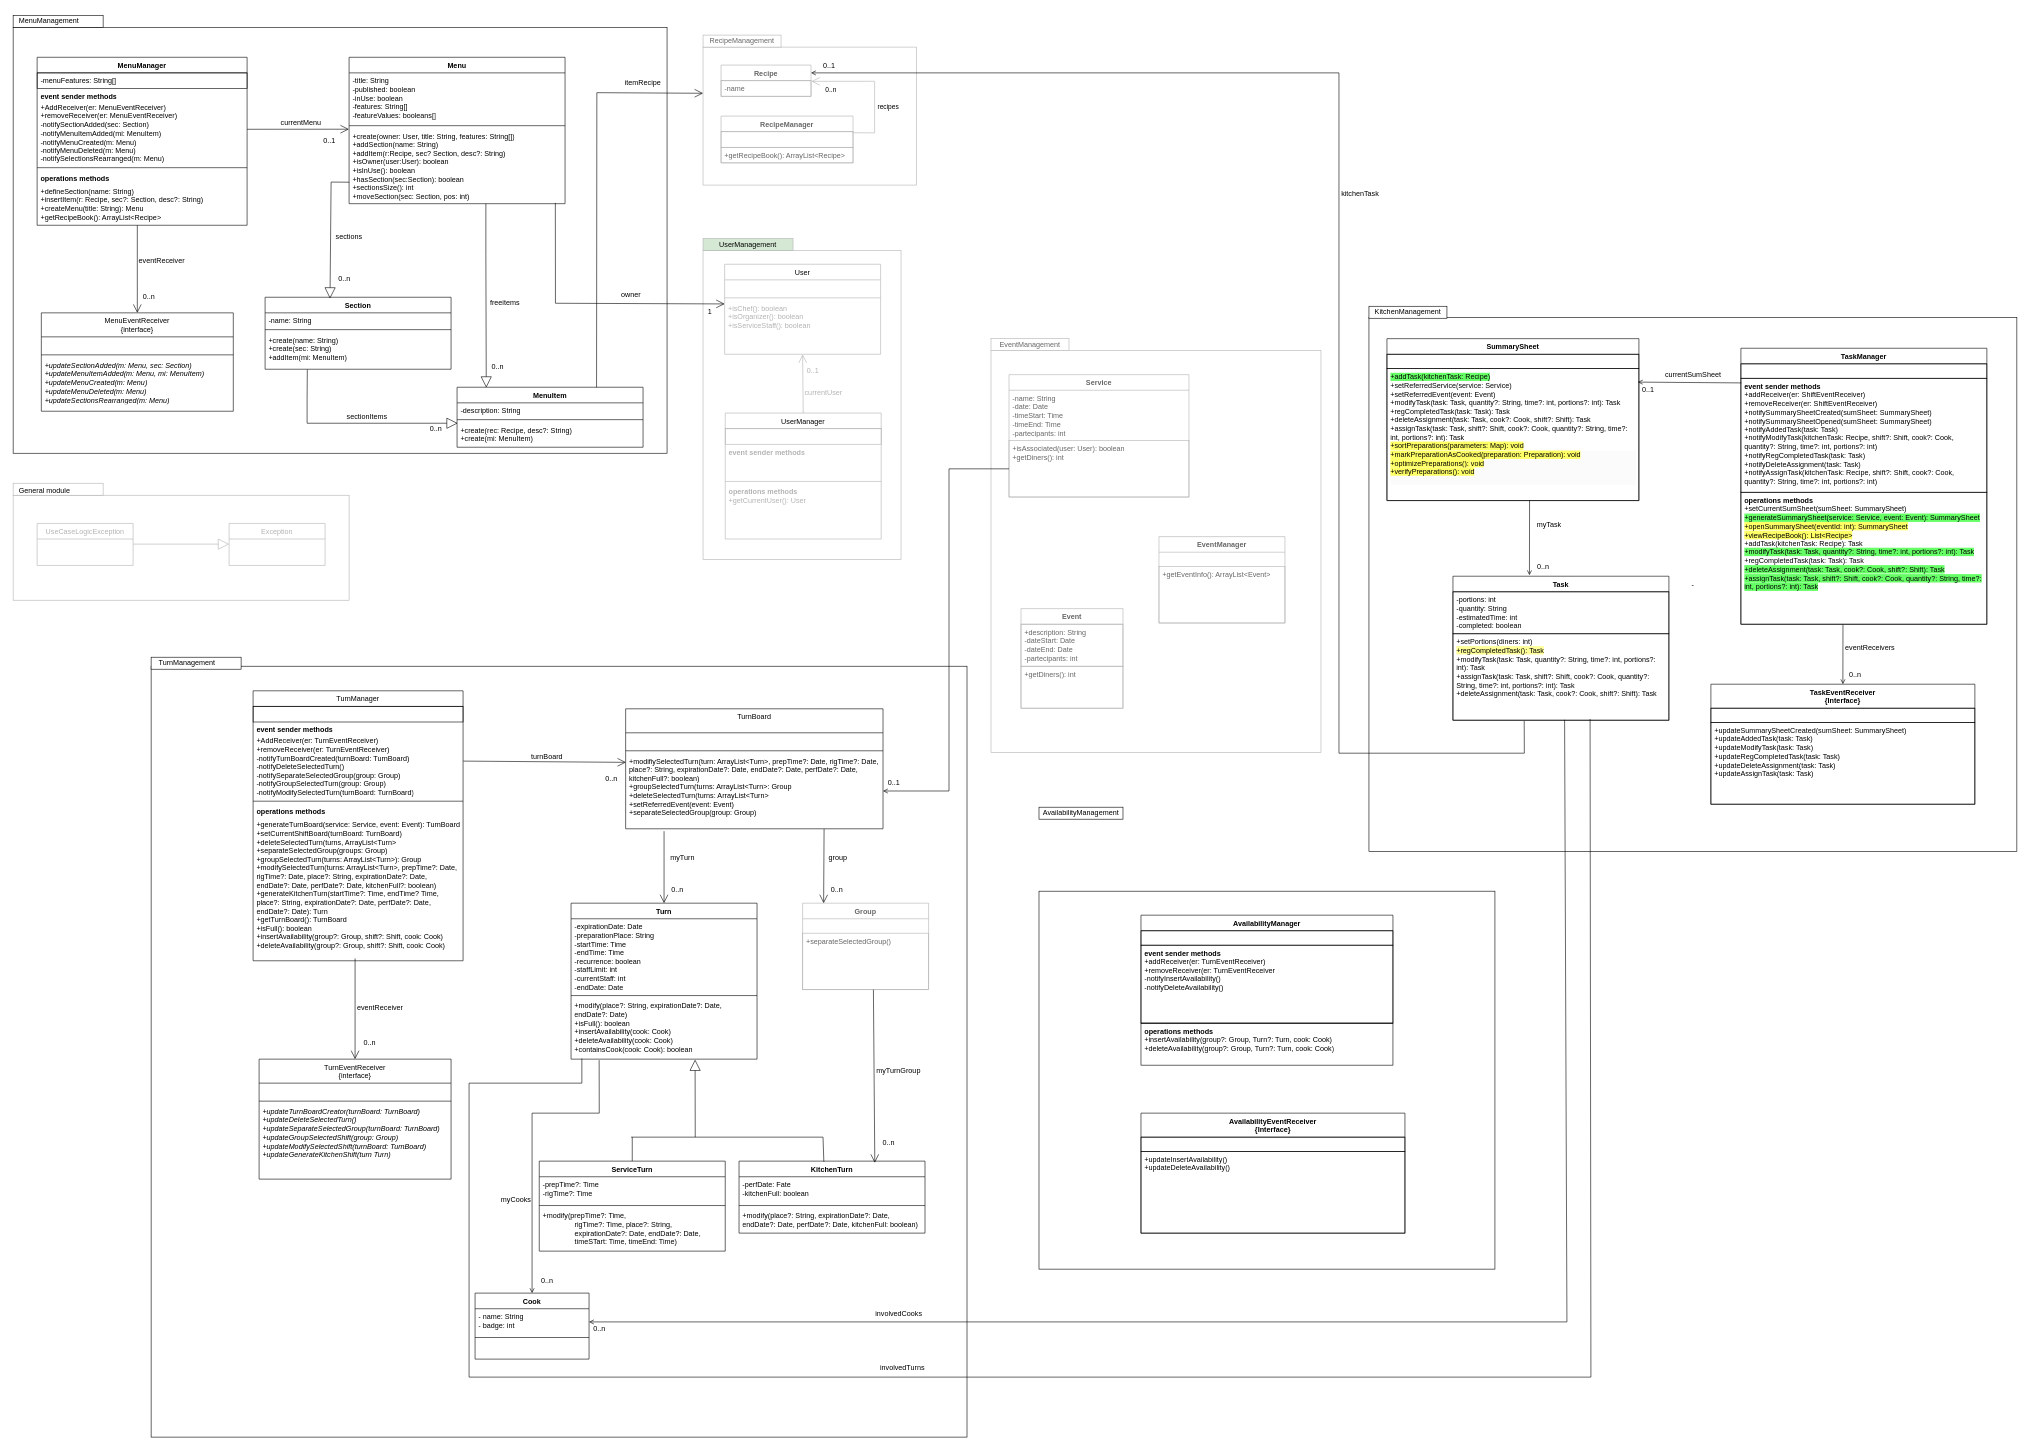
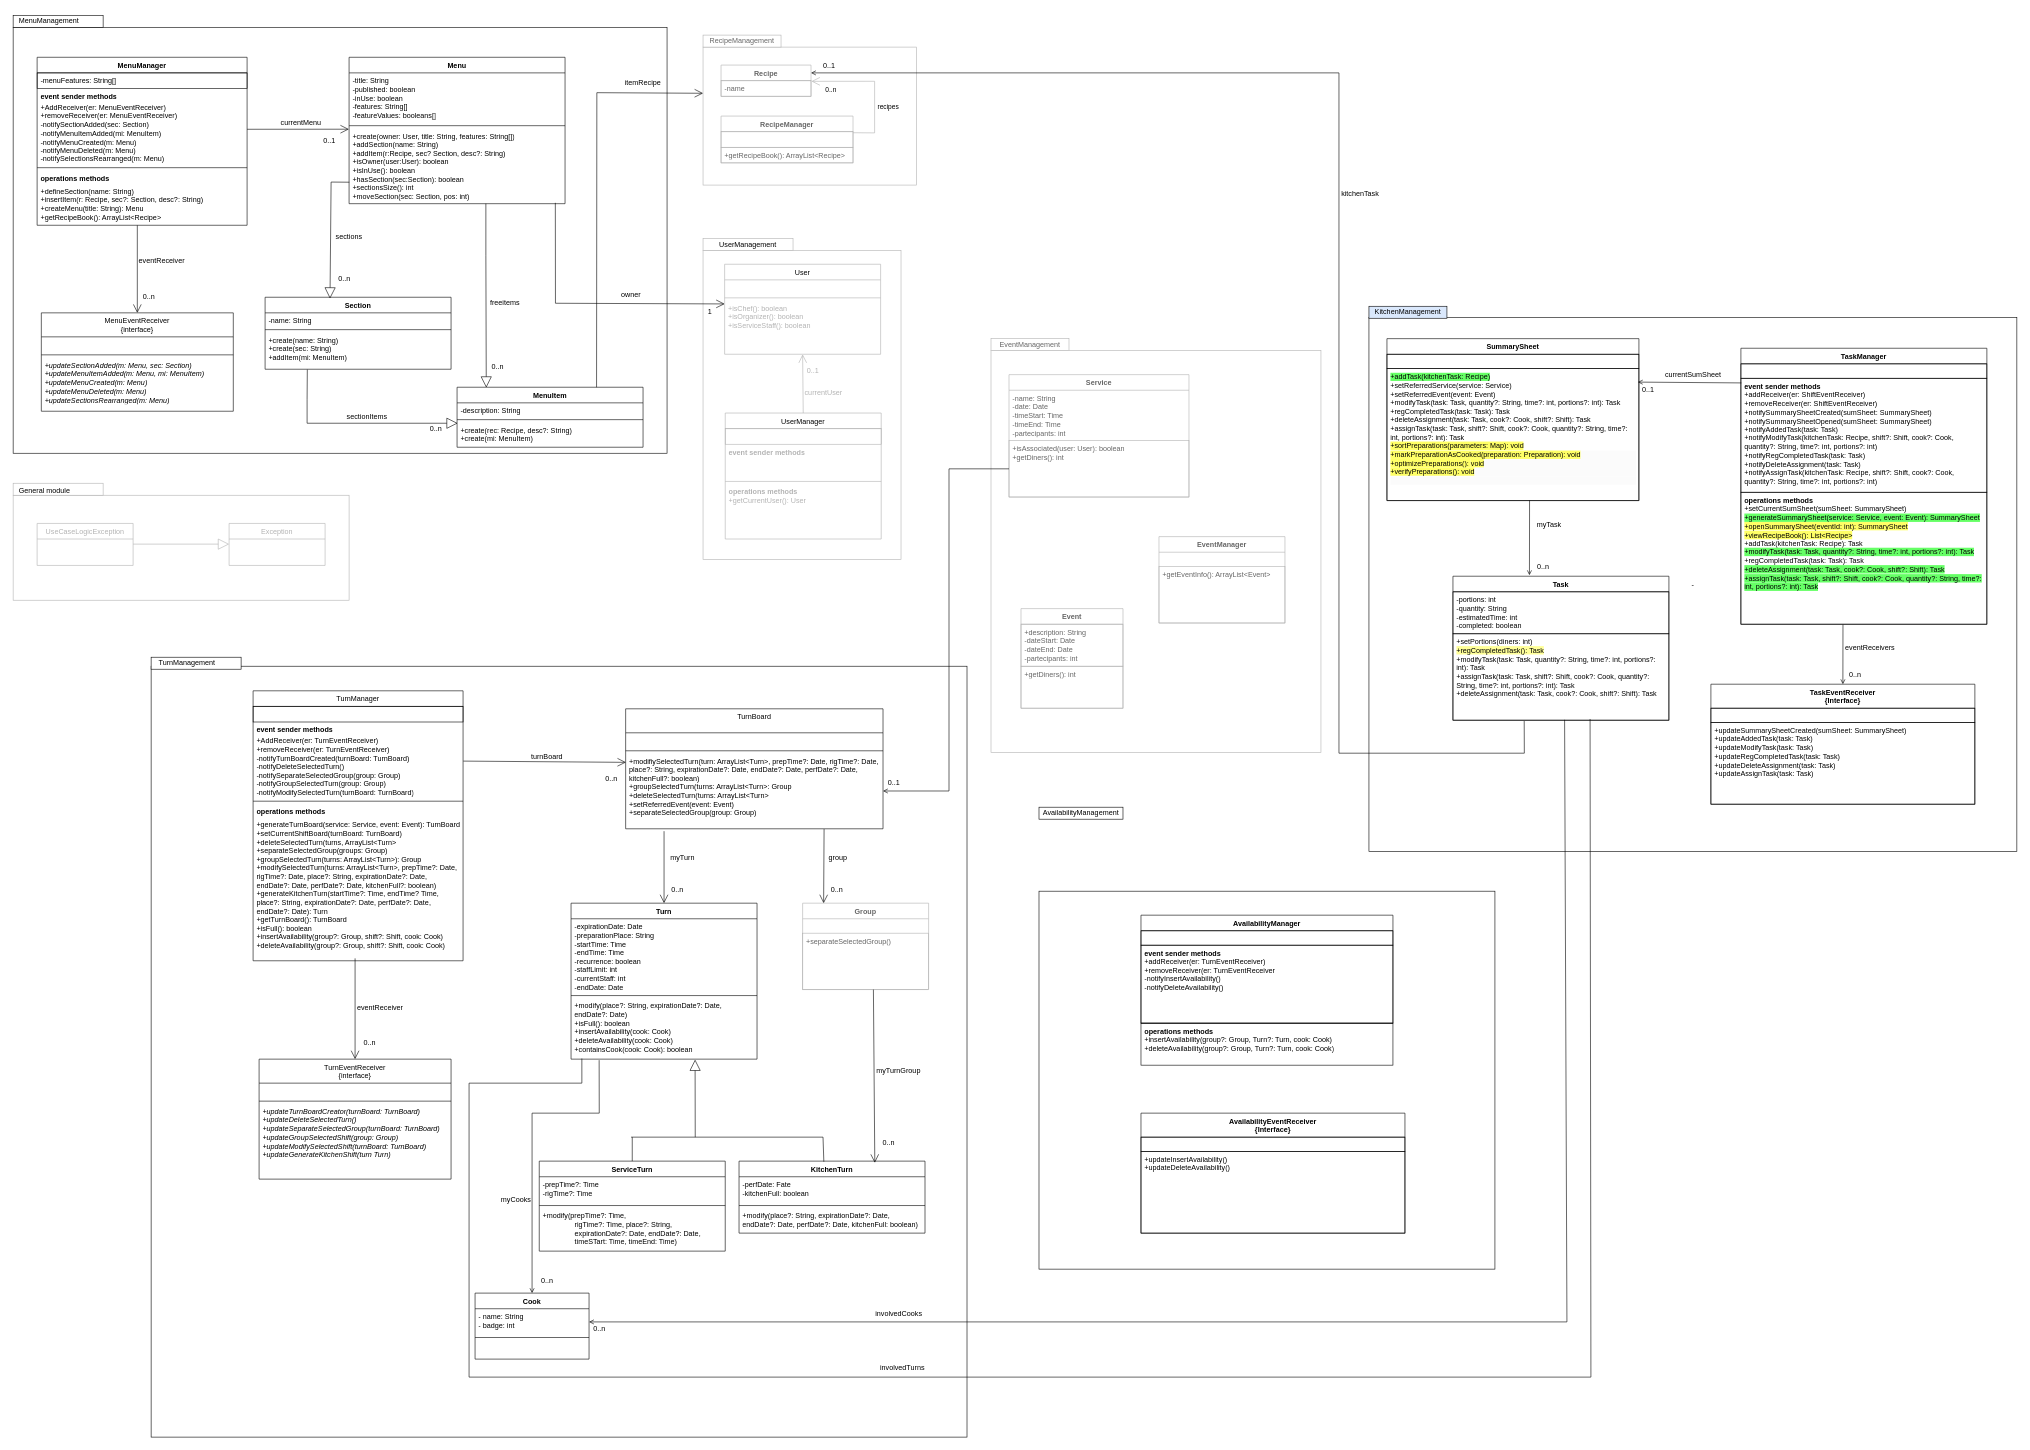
(748, 245) -> (748, 245)
(1408, 312) -> (1408, 312)
